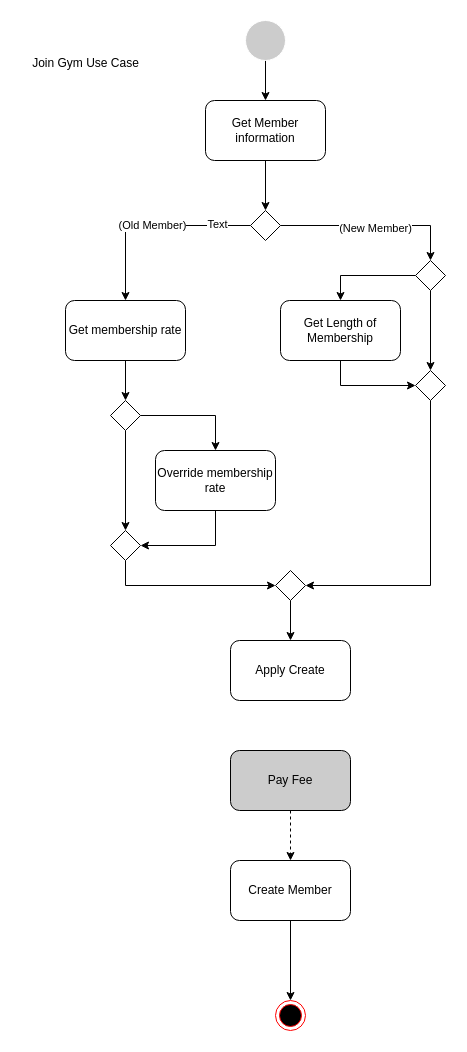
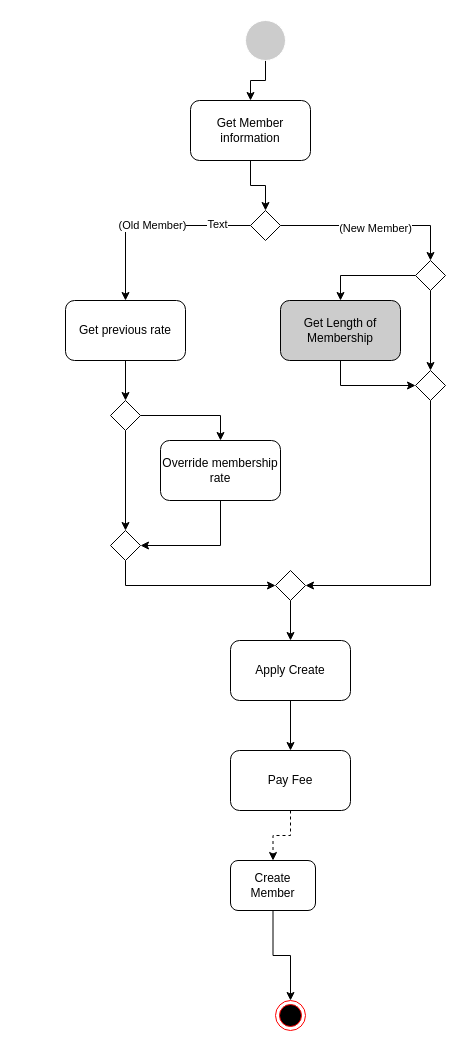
(86, 64) -> none
(266, 131) -> (251, 131)
(126, 331) -> (126, 331)
(341, 331) -> (341, 331)
(216, 481) -> (221, 471)
none -> (291, 722)
(291, 781) -> (291, 781)
(291, 891) -> (273, 886)
